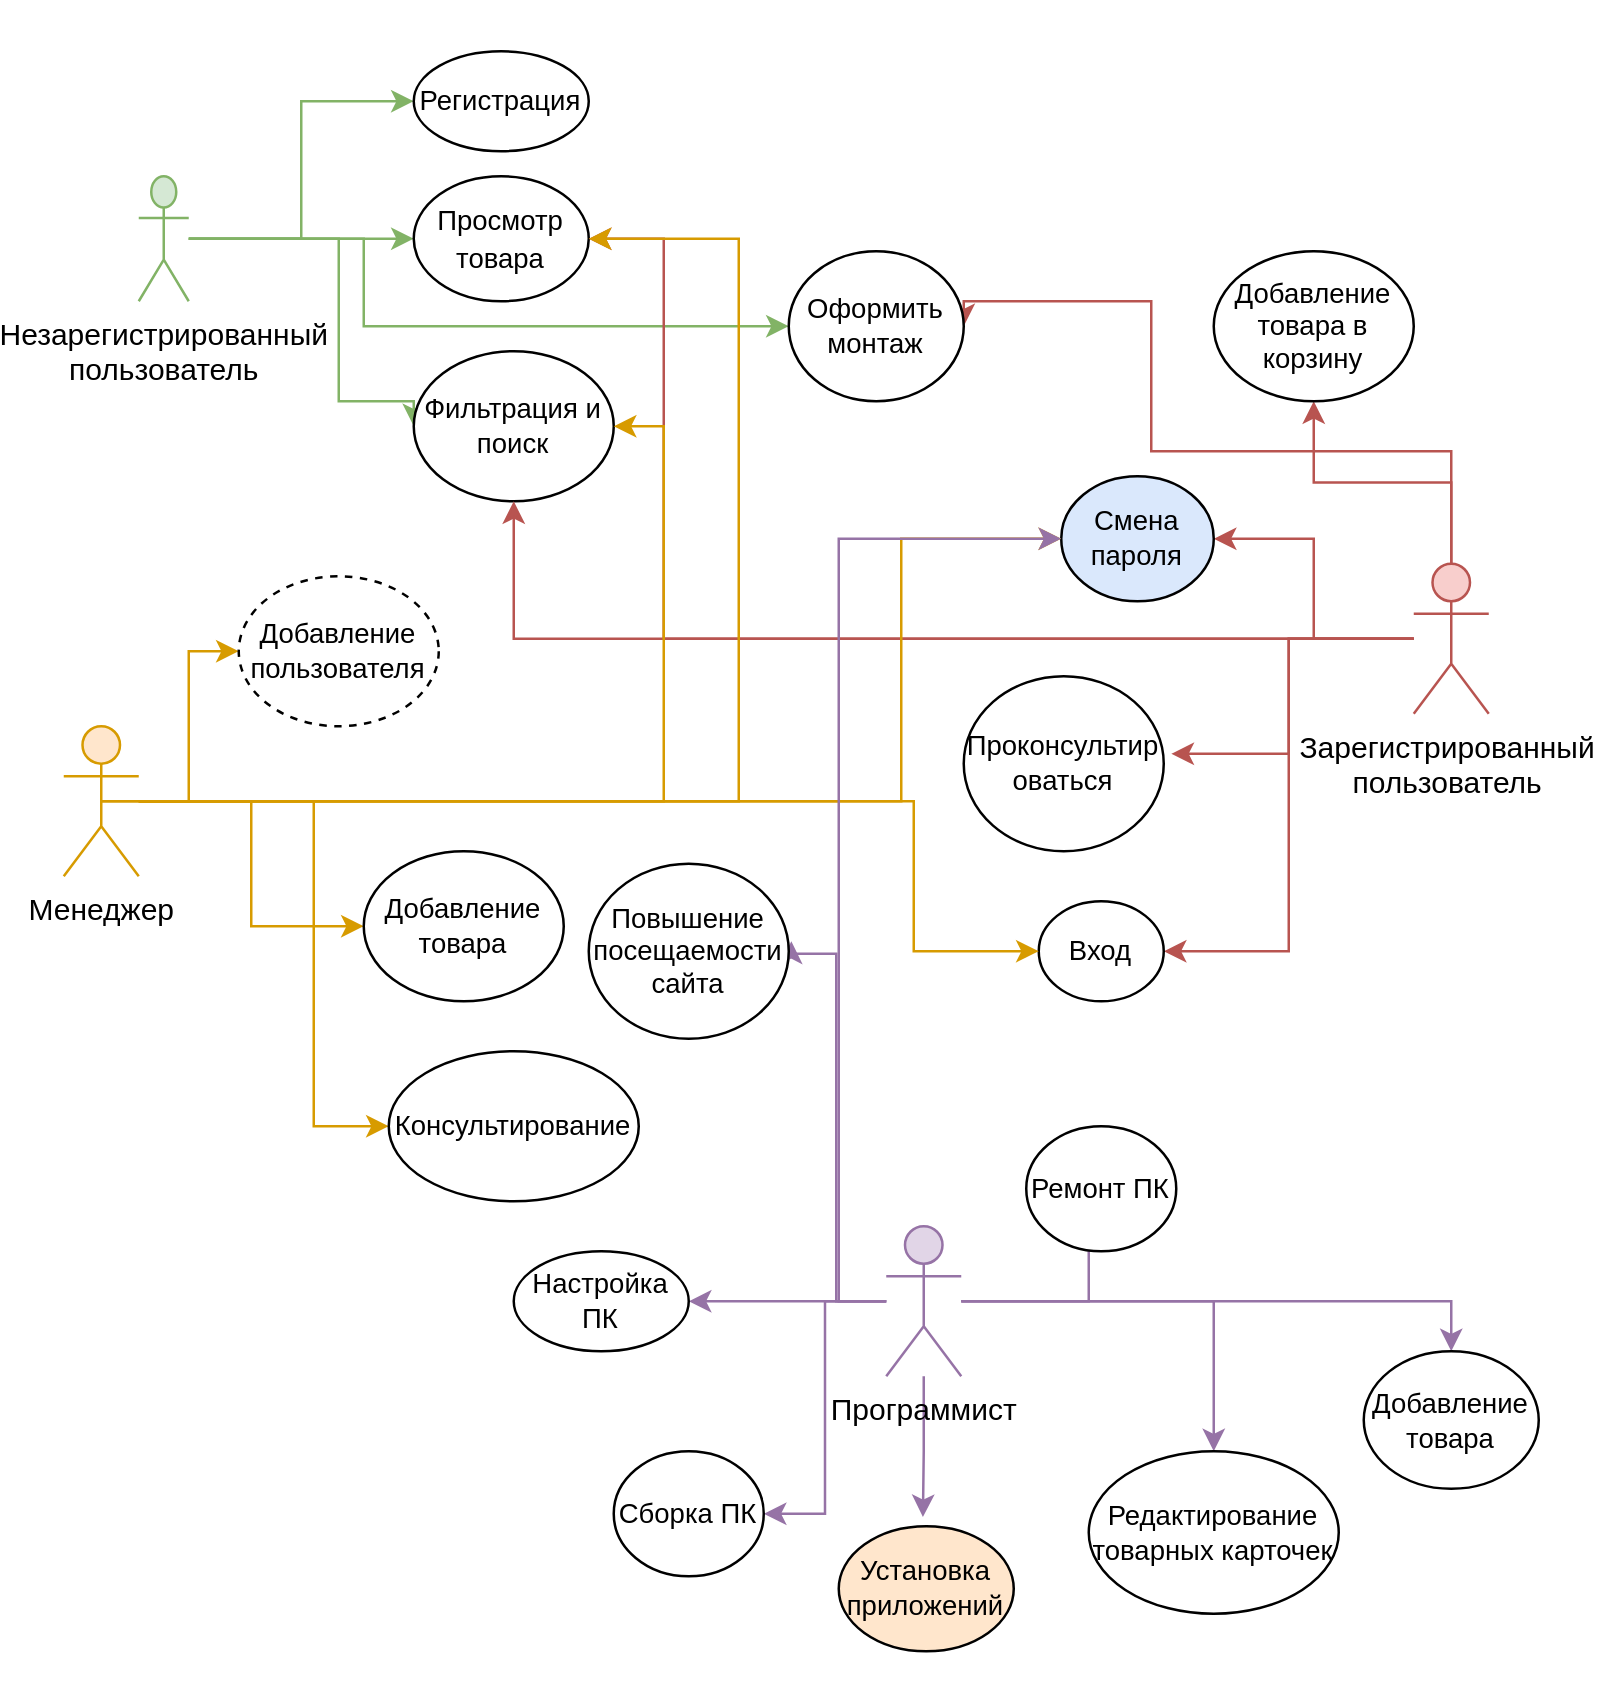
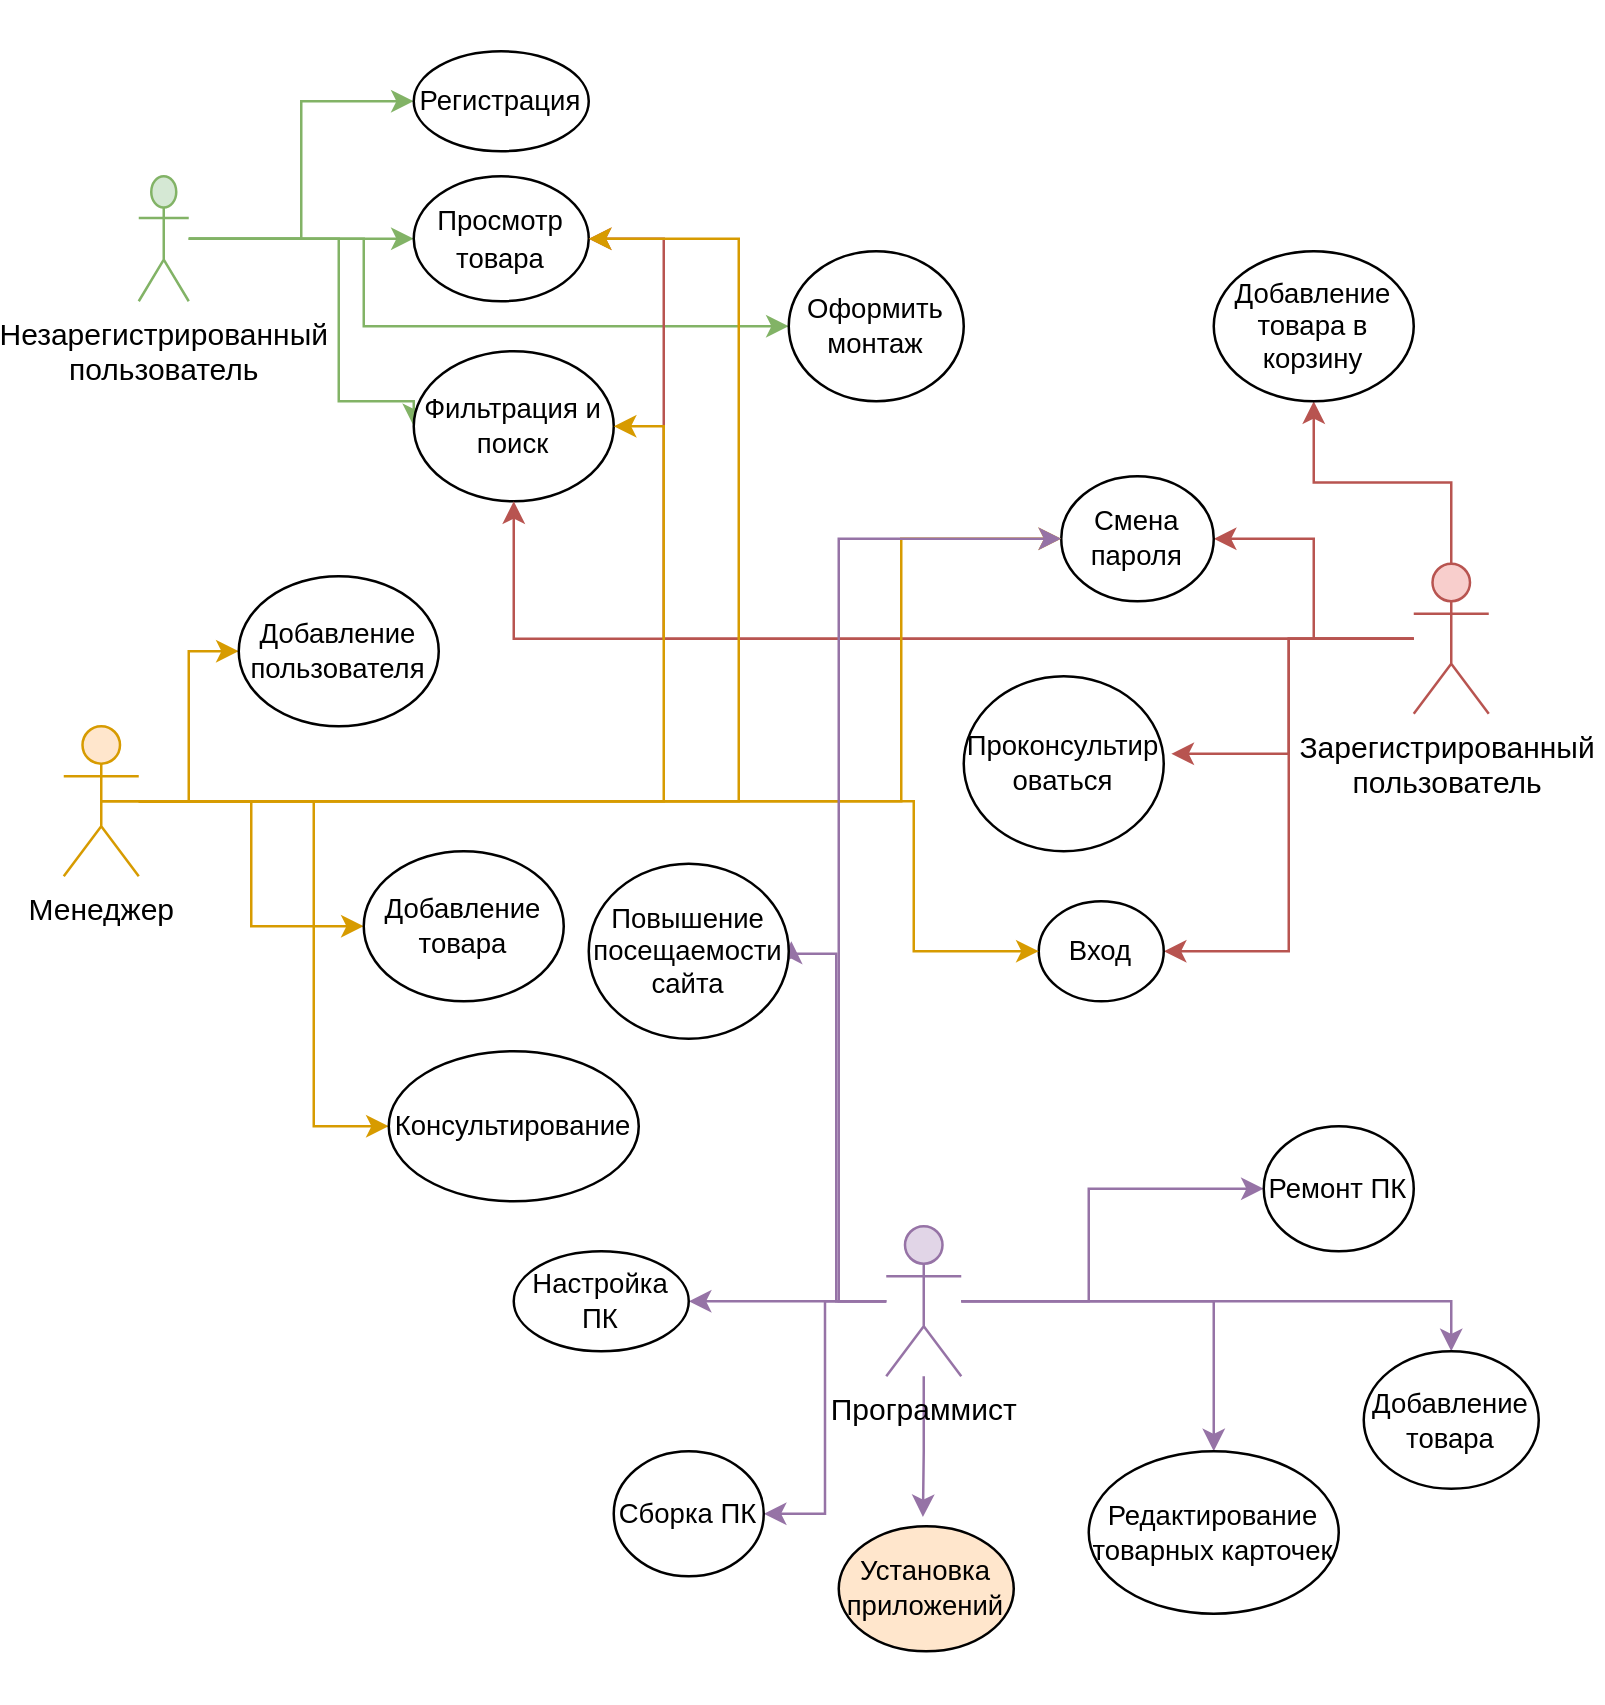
(1151, 357) -> none
(1138, 539) -> (1138, 539)
(339, 651) -> (339, 651)
(1101, 1189) -> (1339, 1189)
